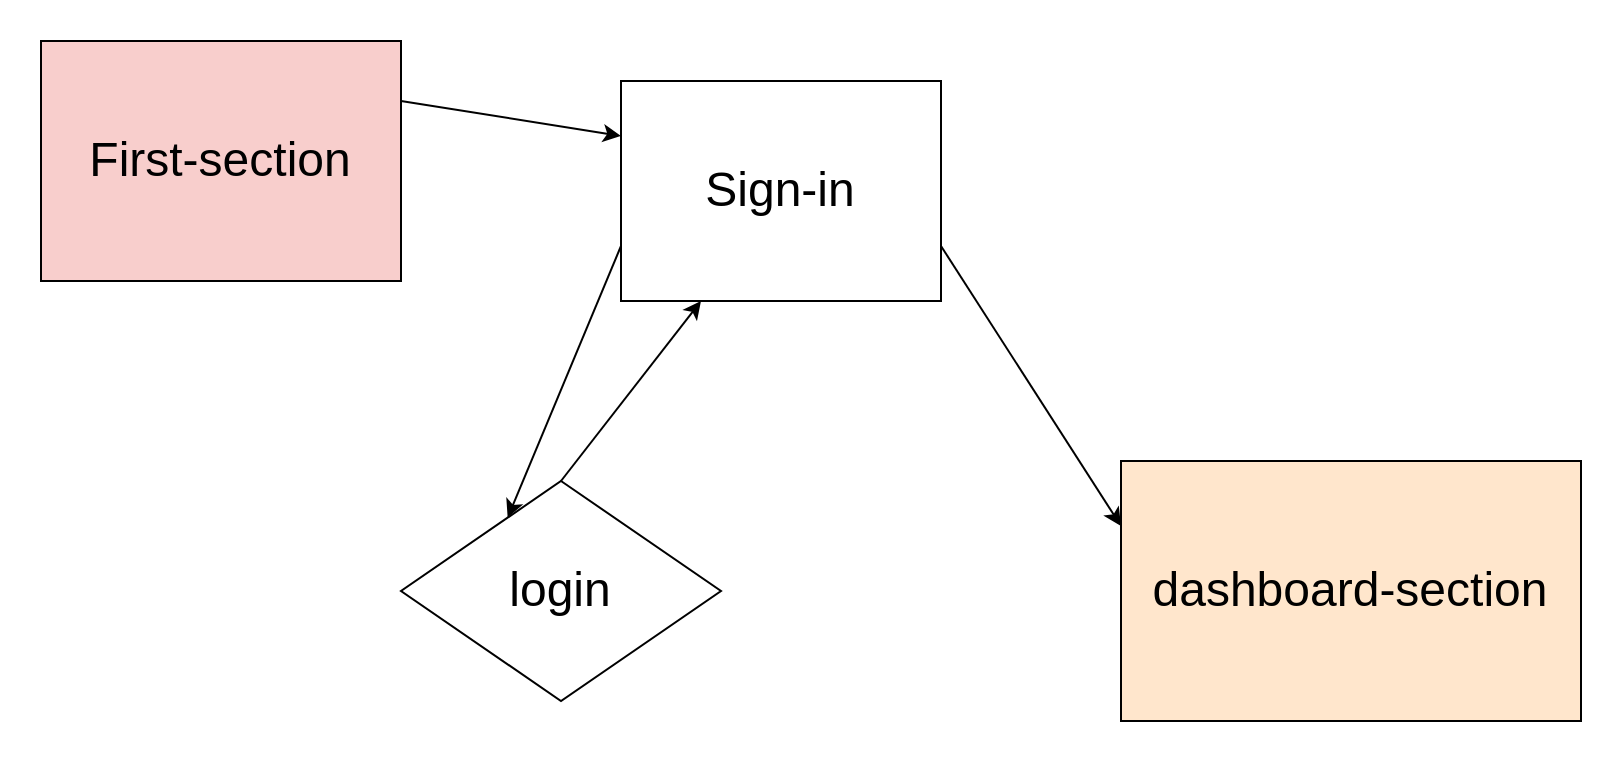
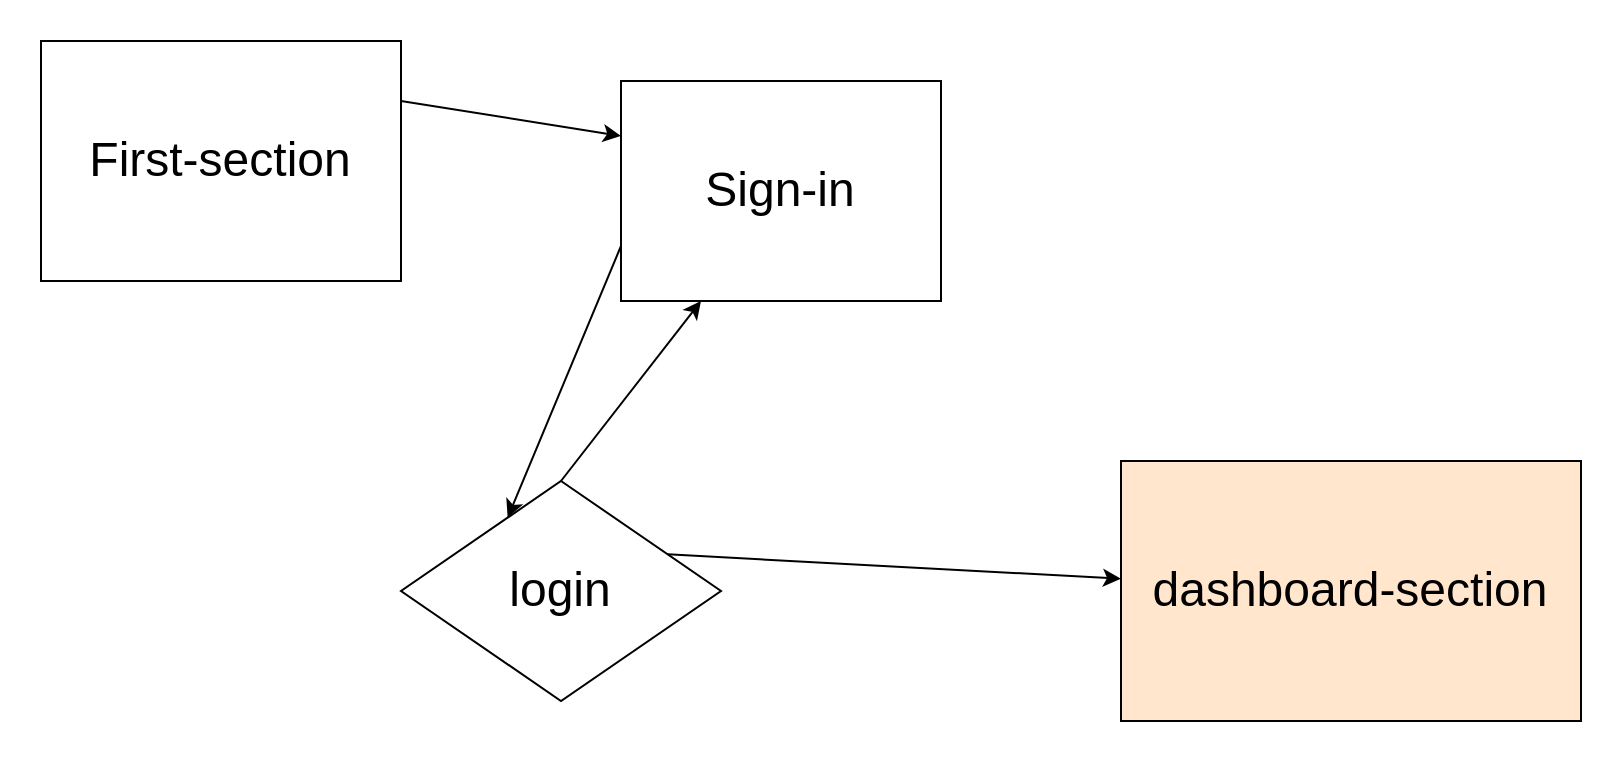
(221, 161) -> (221, 161)
(1028, 381) -> none
none -> (887, 566)
